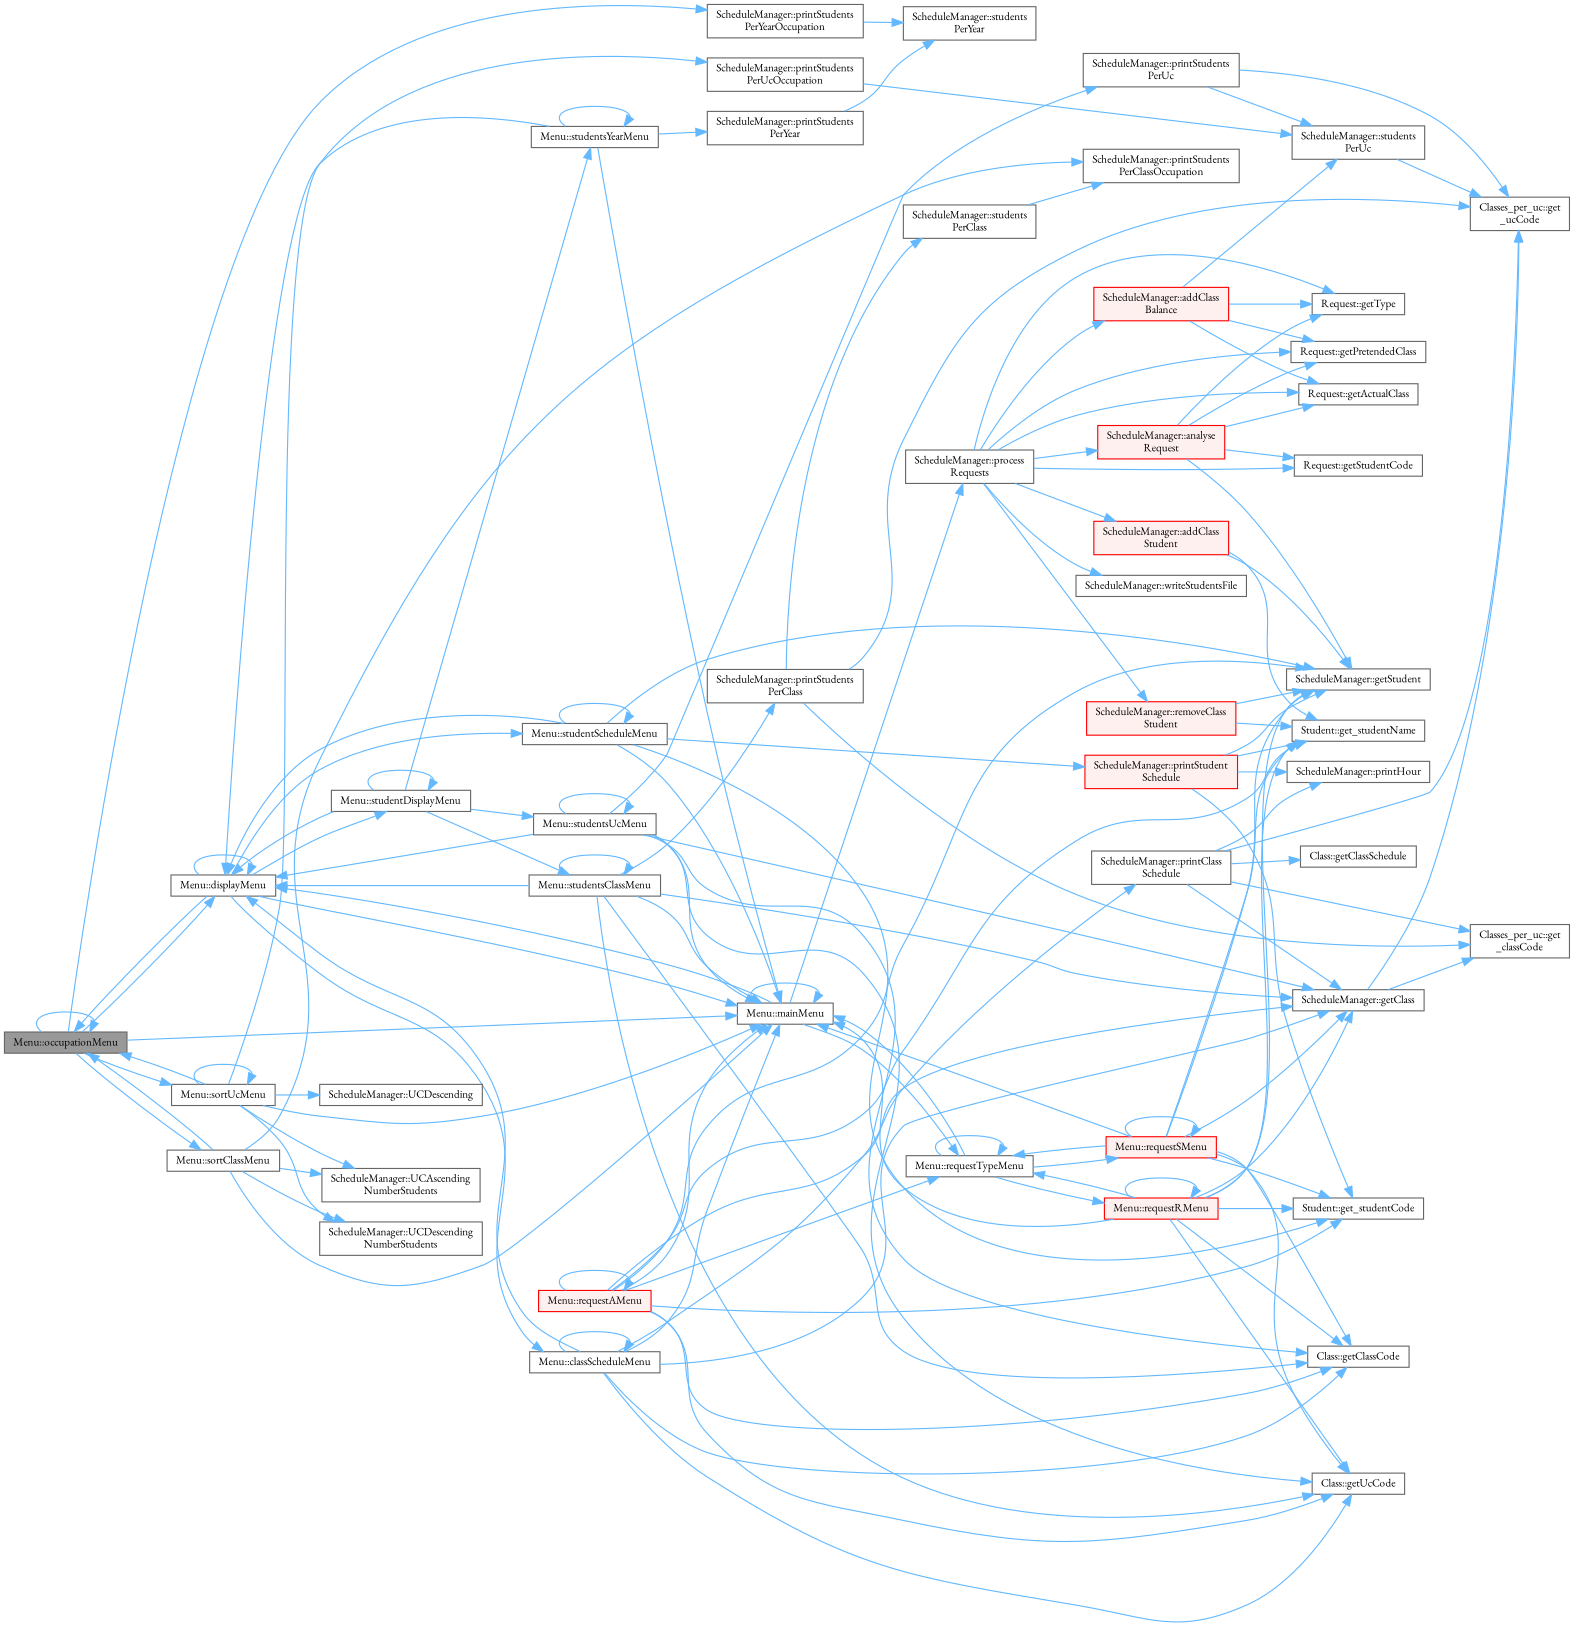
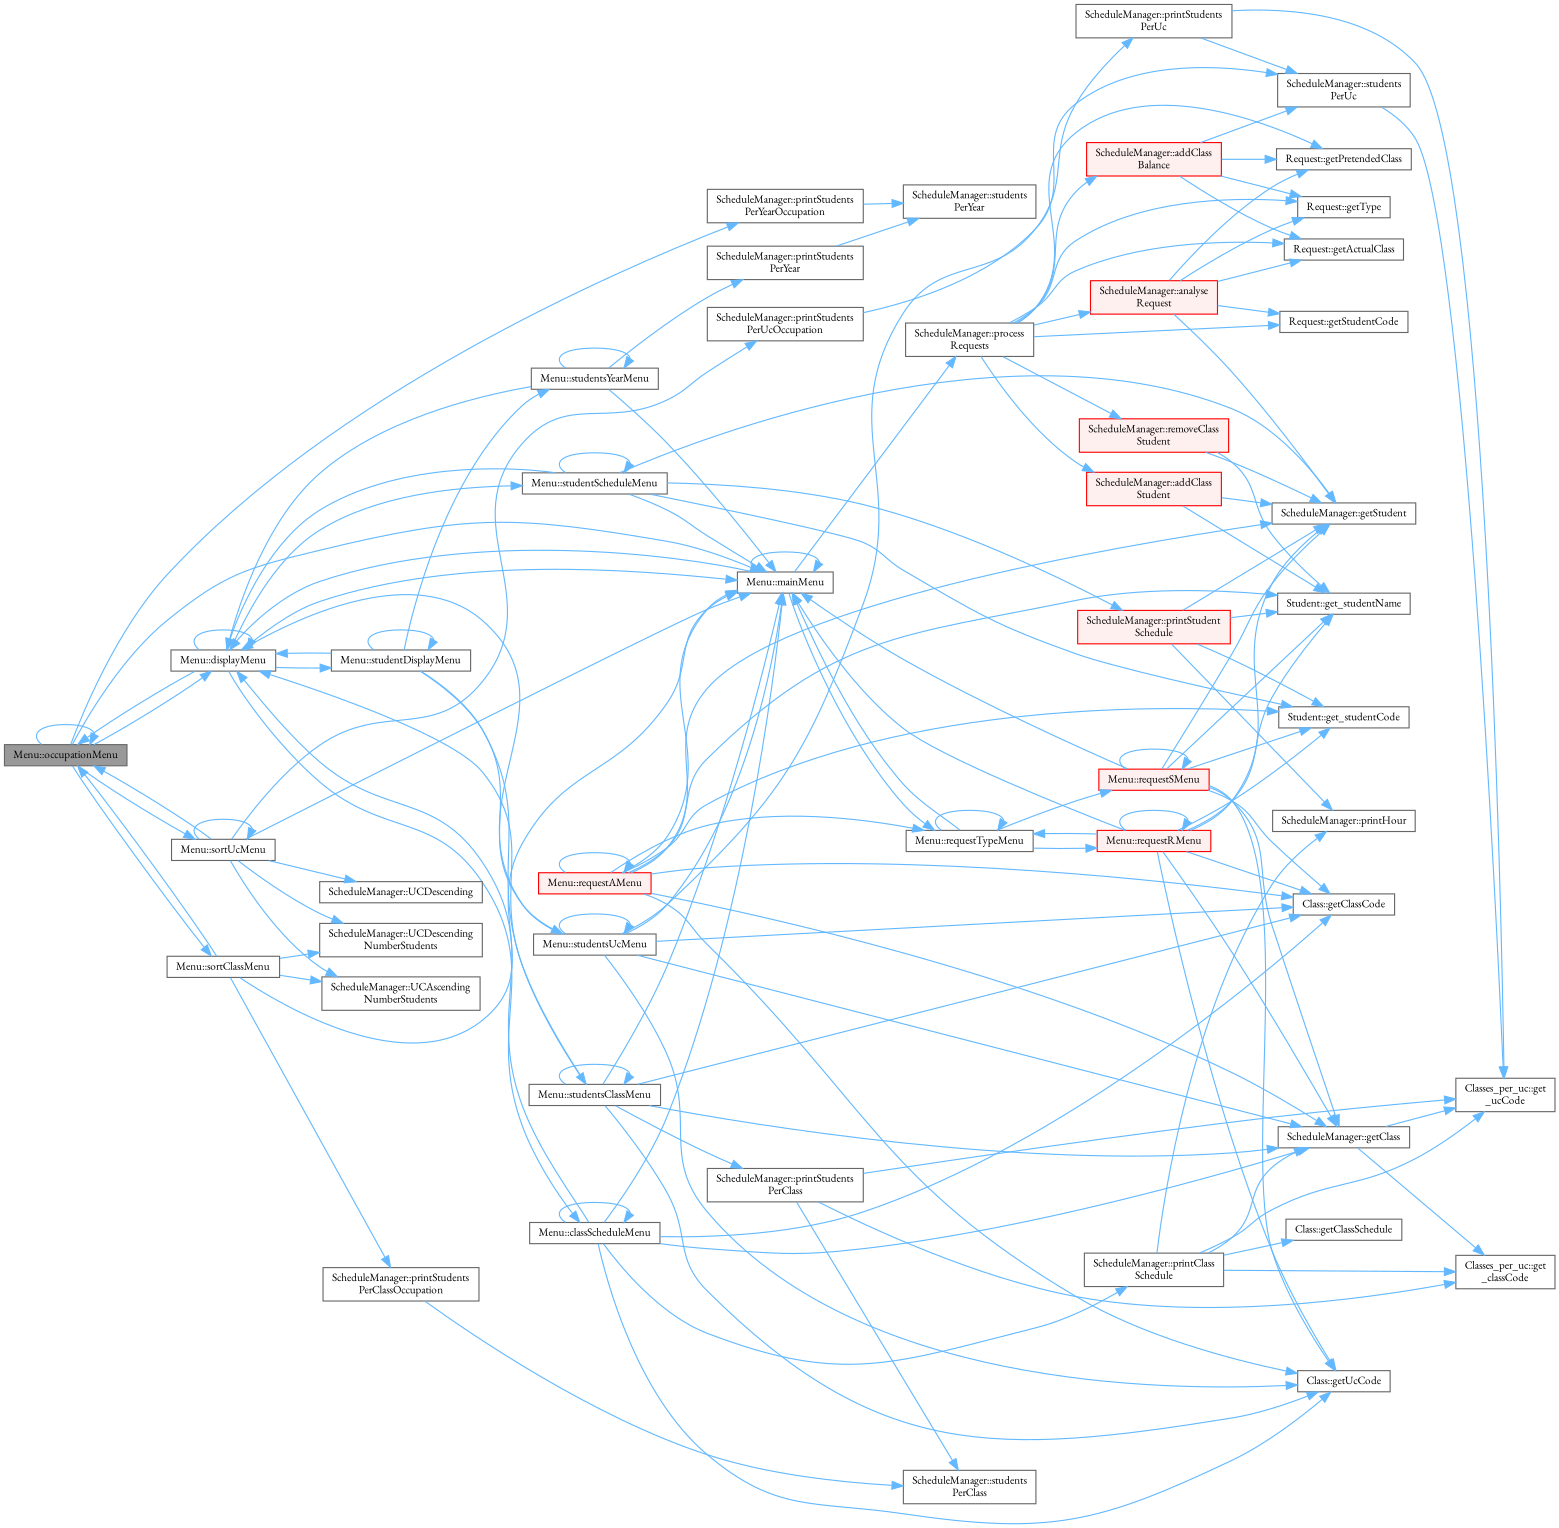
(1060, 195) -> (644, 1430)
(1161, 586) -> none
(1065, 1149) -> none
